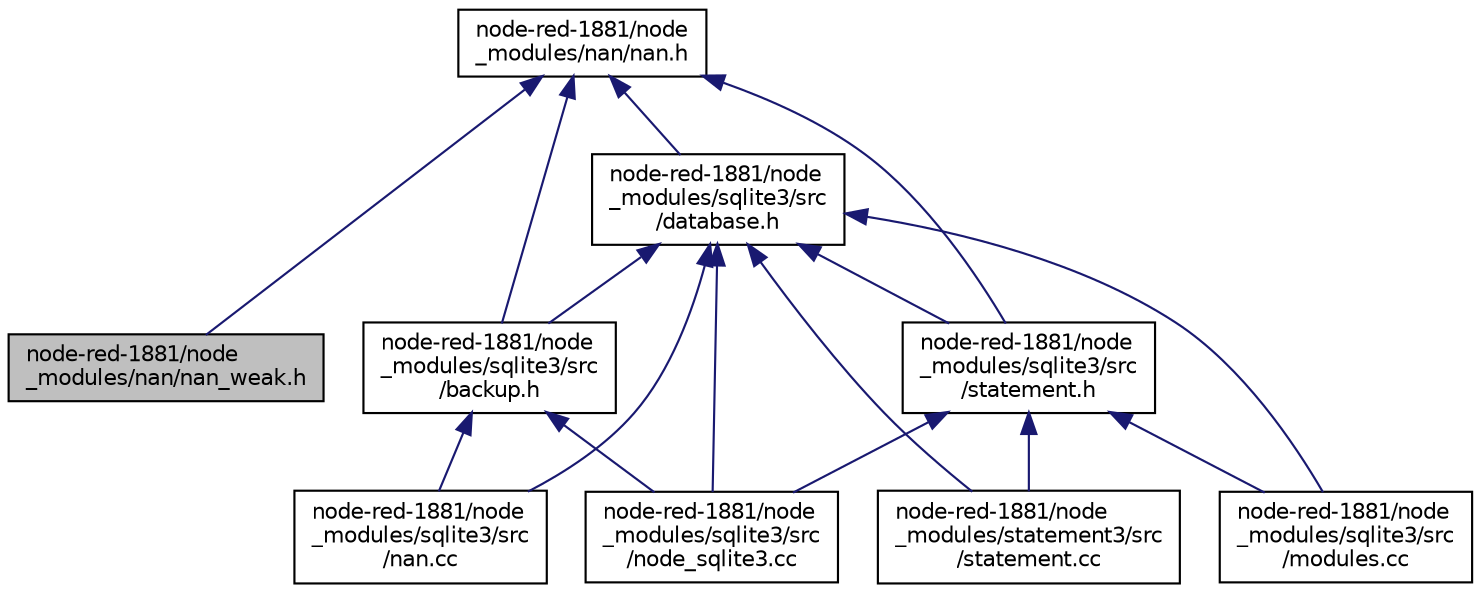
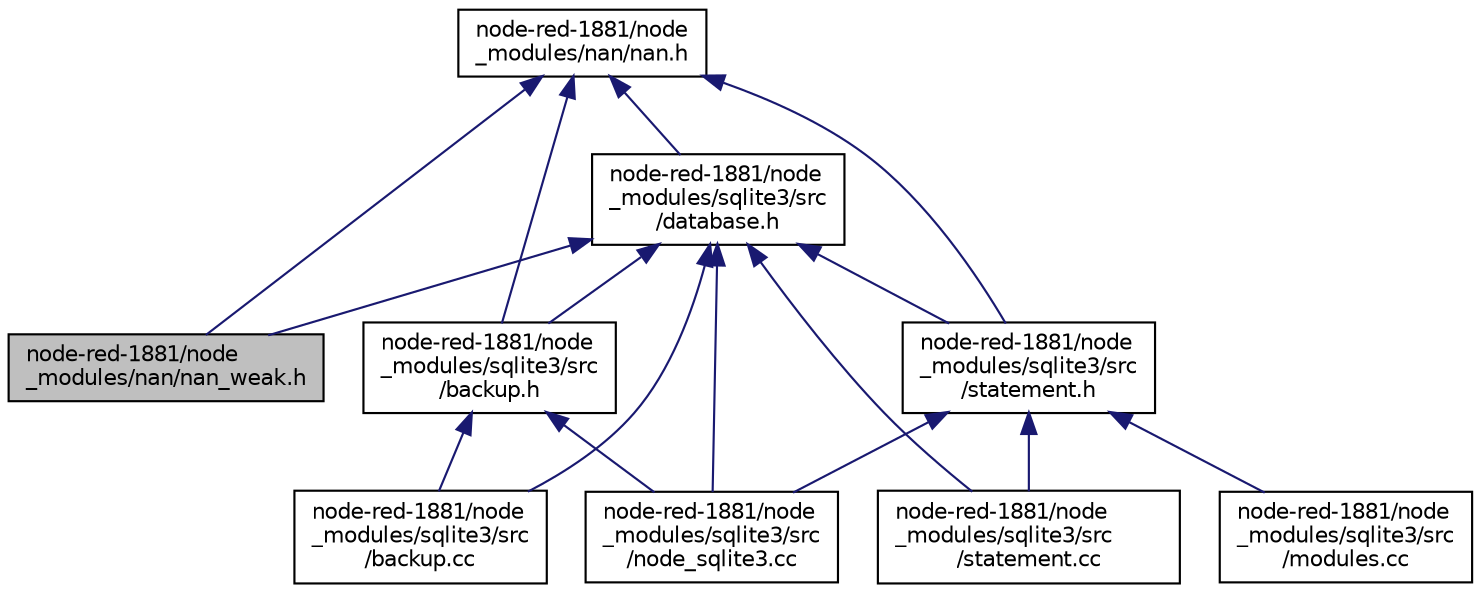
(1131, 297) -> (419, 290)
(421, 537) -> (421, 537)
(1029, 537) -> (1029, 537)
